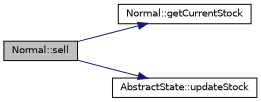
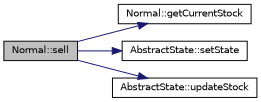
none -> (185, 51)
